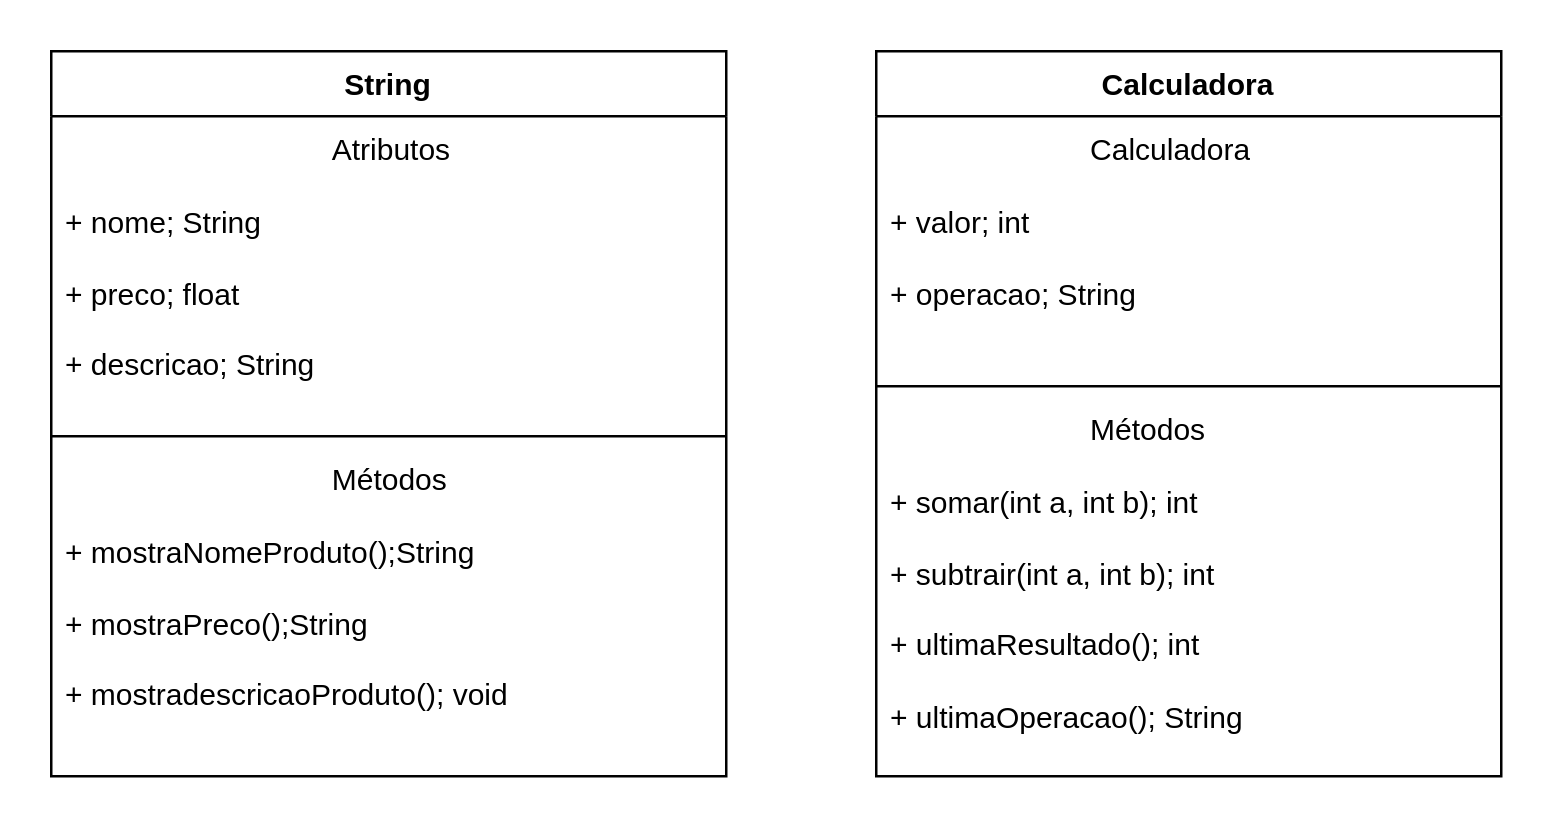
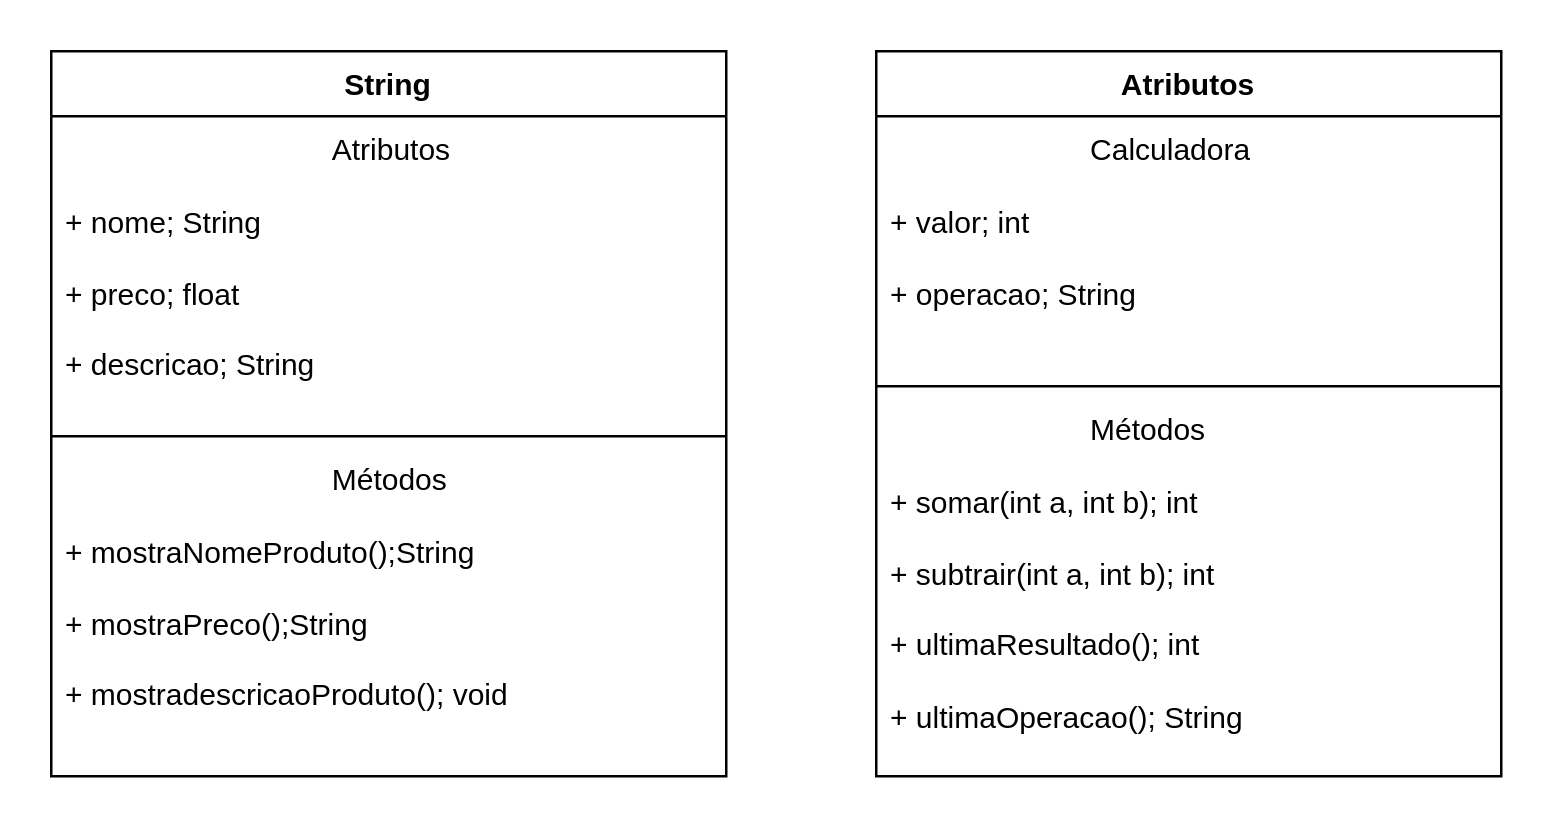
(1189, 87) -> (1189, 87)
